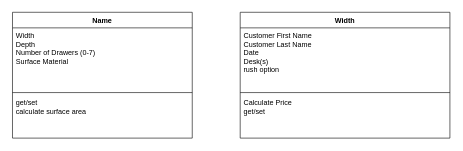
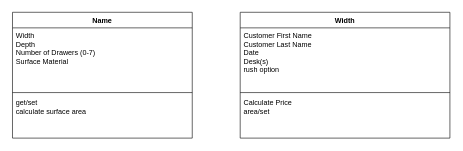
(270, 103) -> (270, 103)
